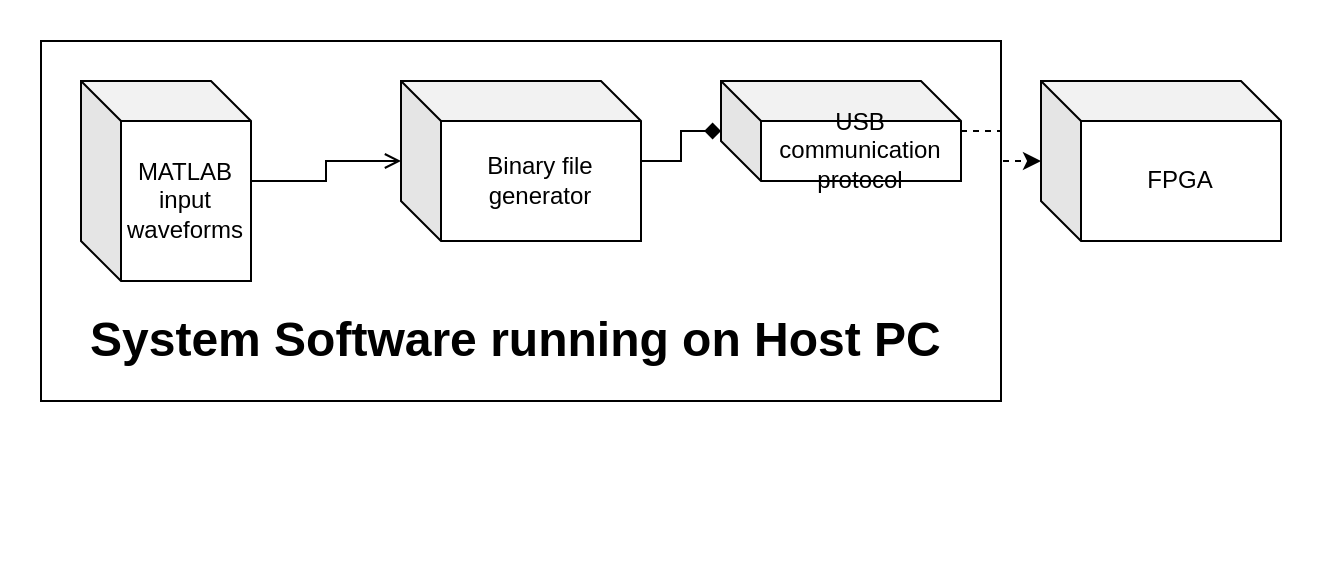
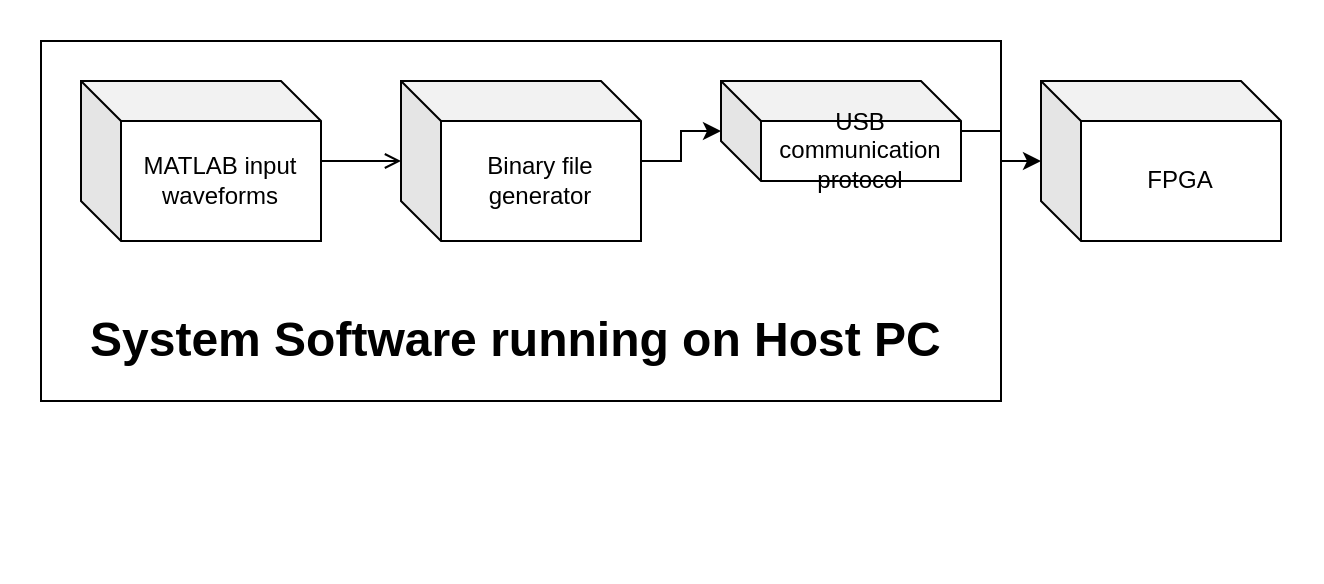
(704, 131) -> (705, 131)
(981, 131) -> (981, 131)
(166, 181) -> (201, 161)
